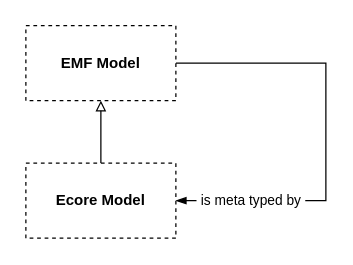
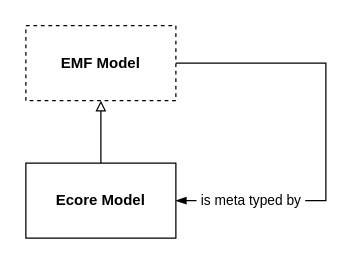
(101, 201) -> (101, 201)
